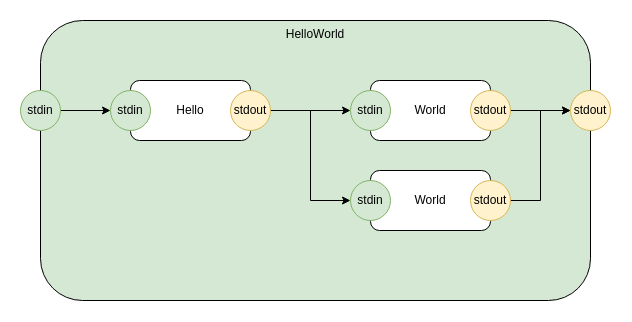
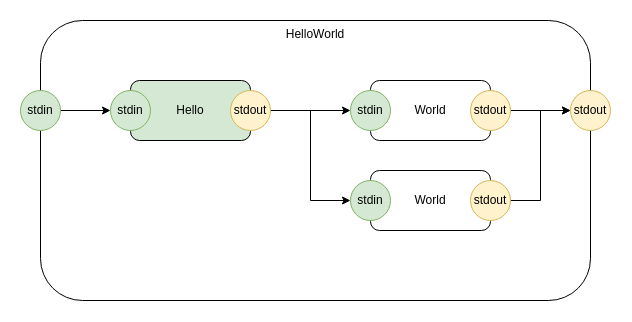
(191, 111) -> (191, 111)
(316, 161) -> (316, 161)
